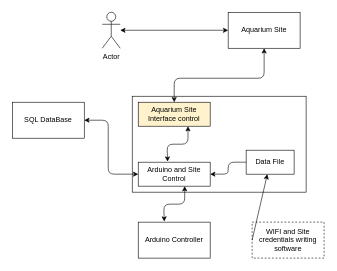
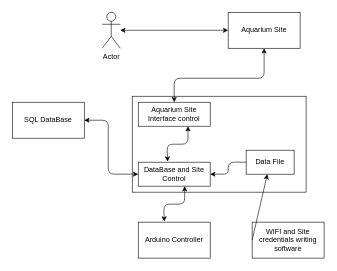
(174, 114) -> (174, 114)
(174, 174) -> (174, 174)
(288, 240) -> (288, 240)
